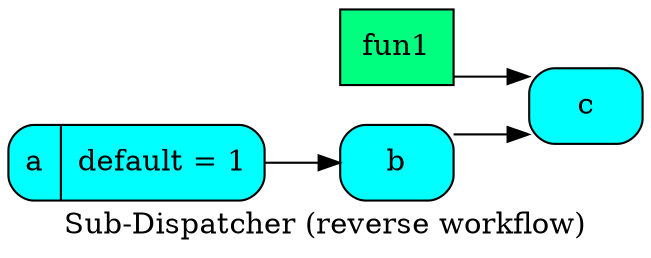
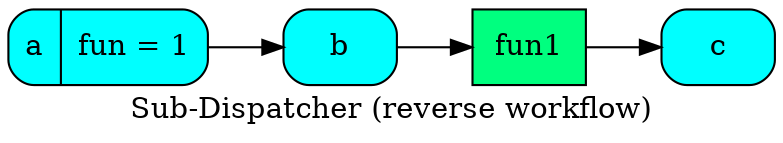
(481, 134) -> (424, 47)
(163, 162) -> (134, 46)
